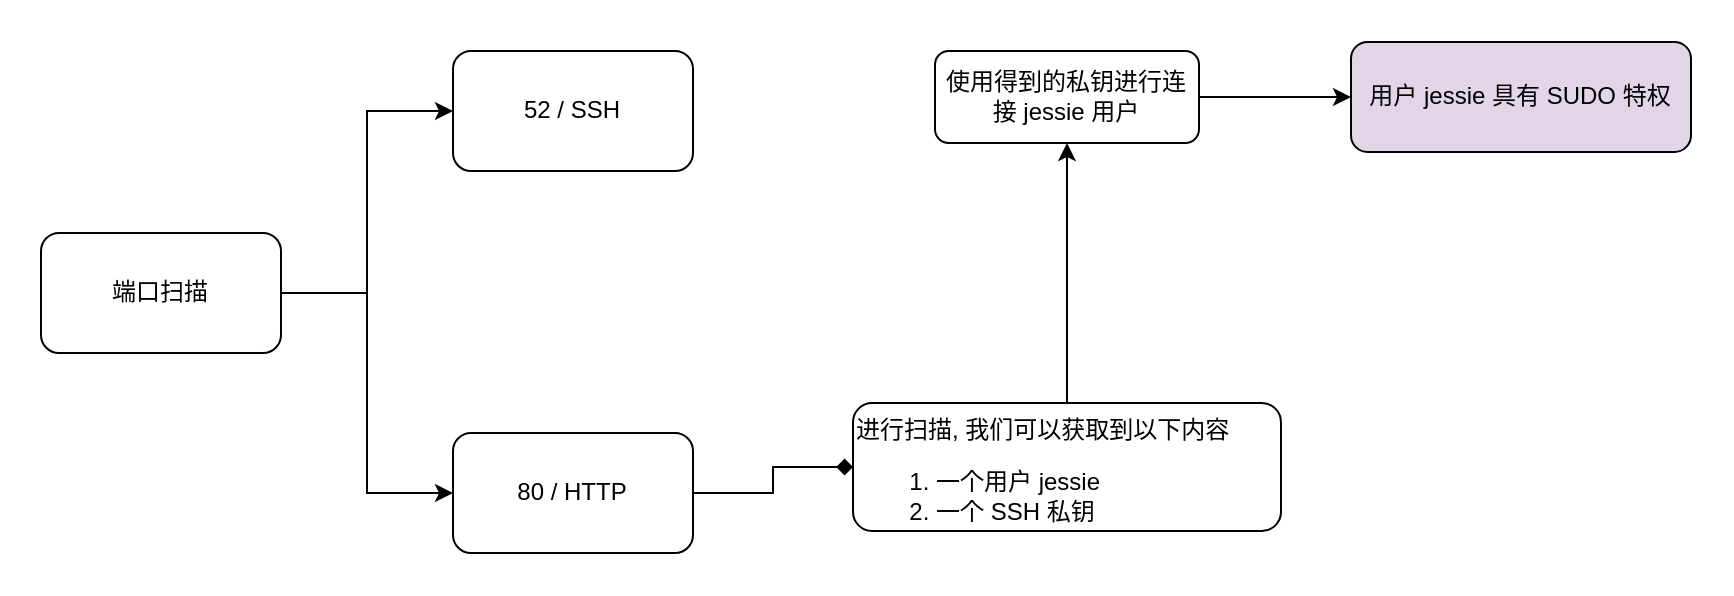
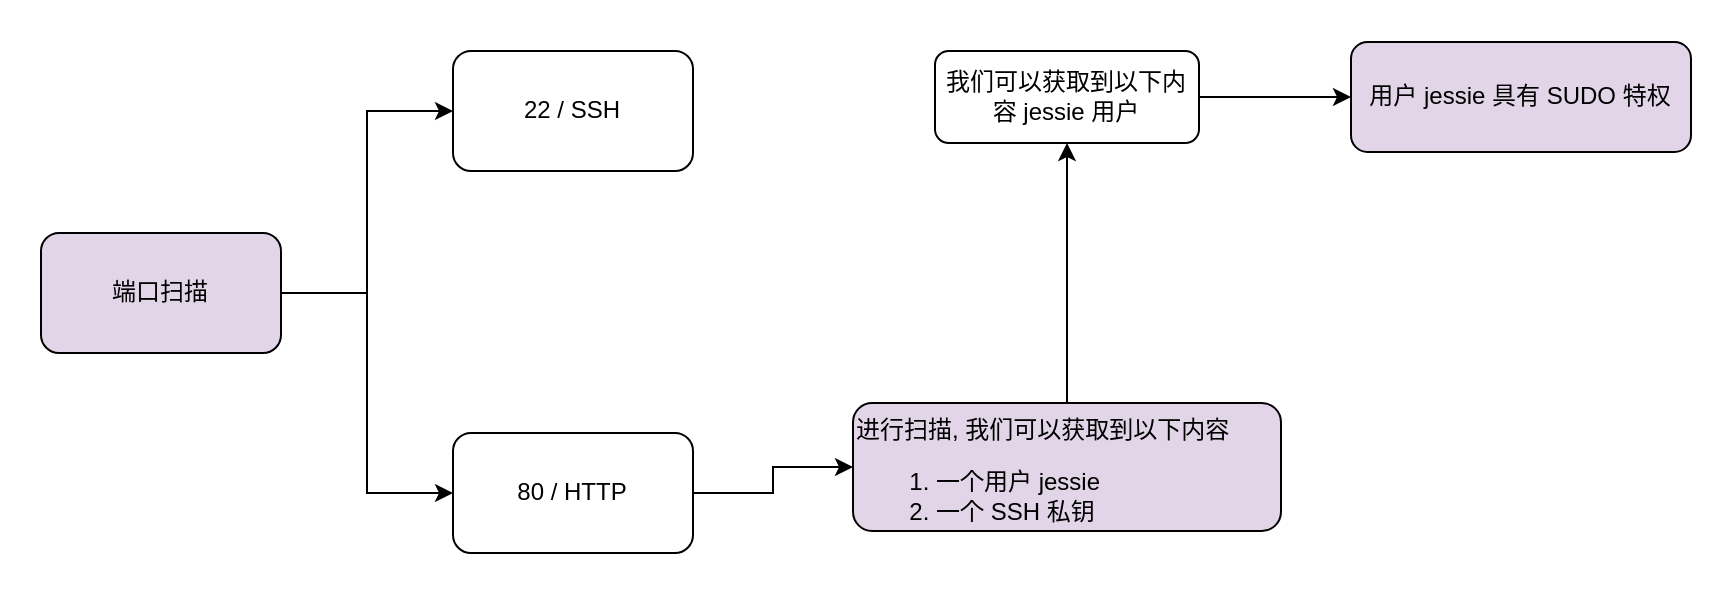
(1067, 97) -> (1067, 97)
(573, 111) -> (573, 111)
(161, 293) -> (161, 293)
(836, 467) -> (837, 467)
(1067, 467) -> (1067, 467)
